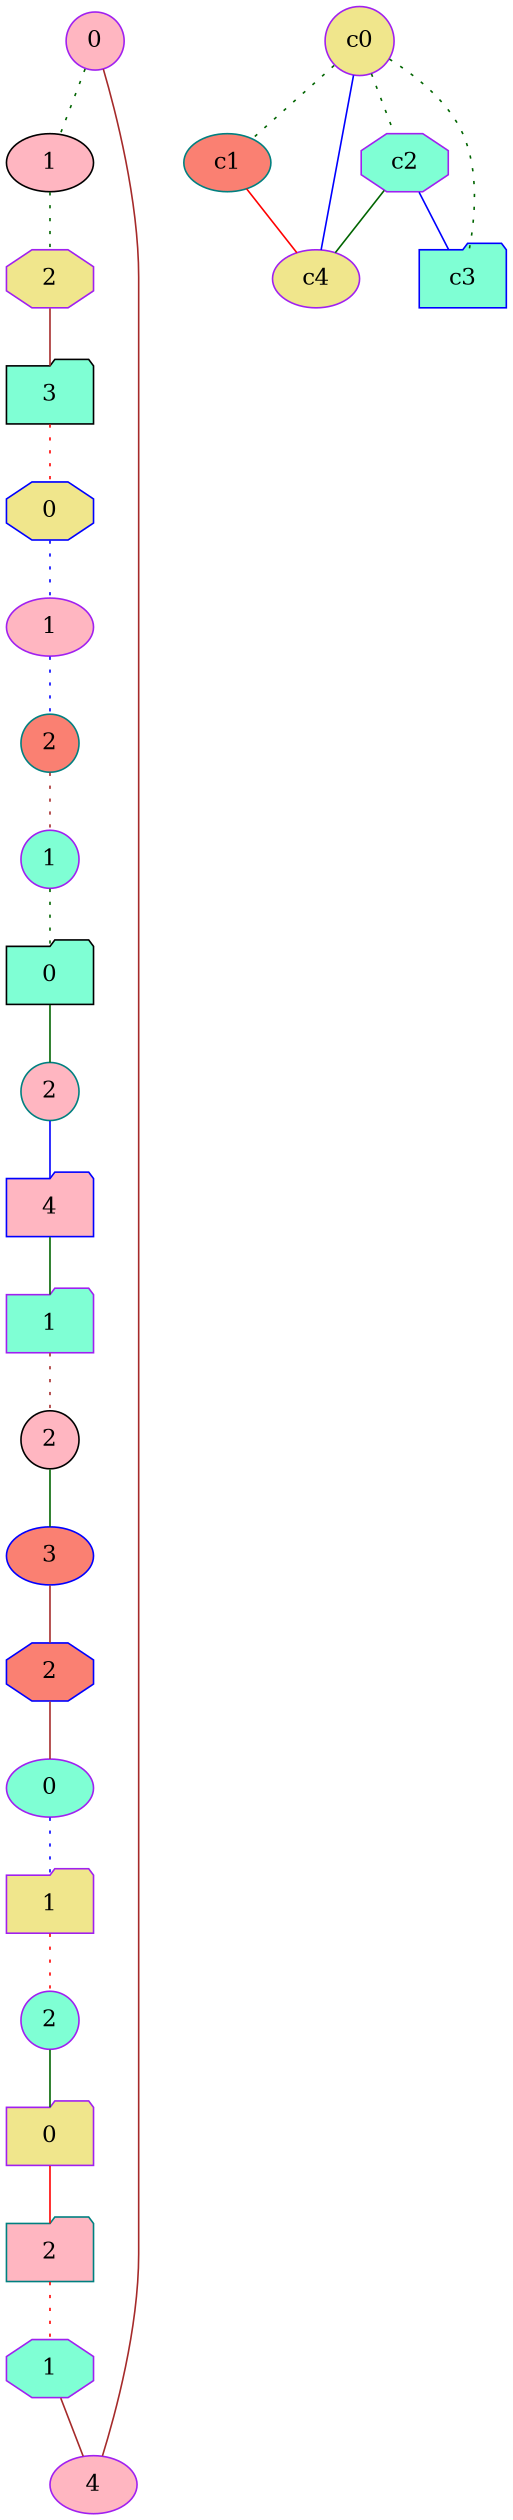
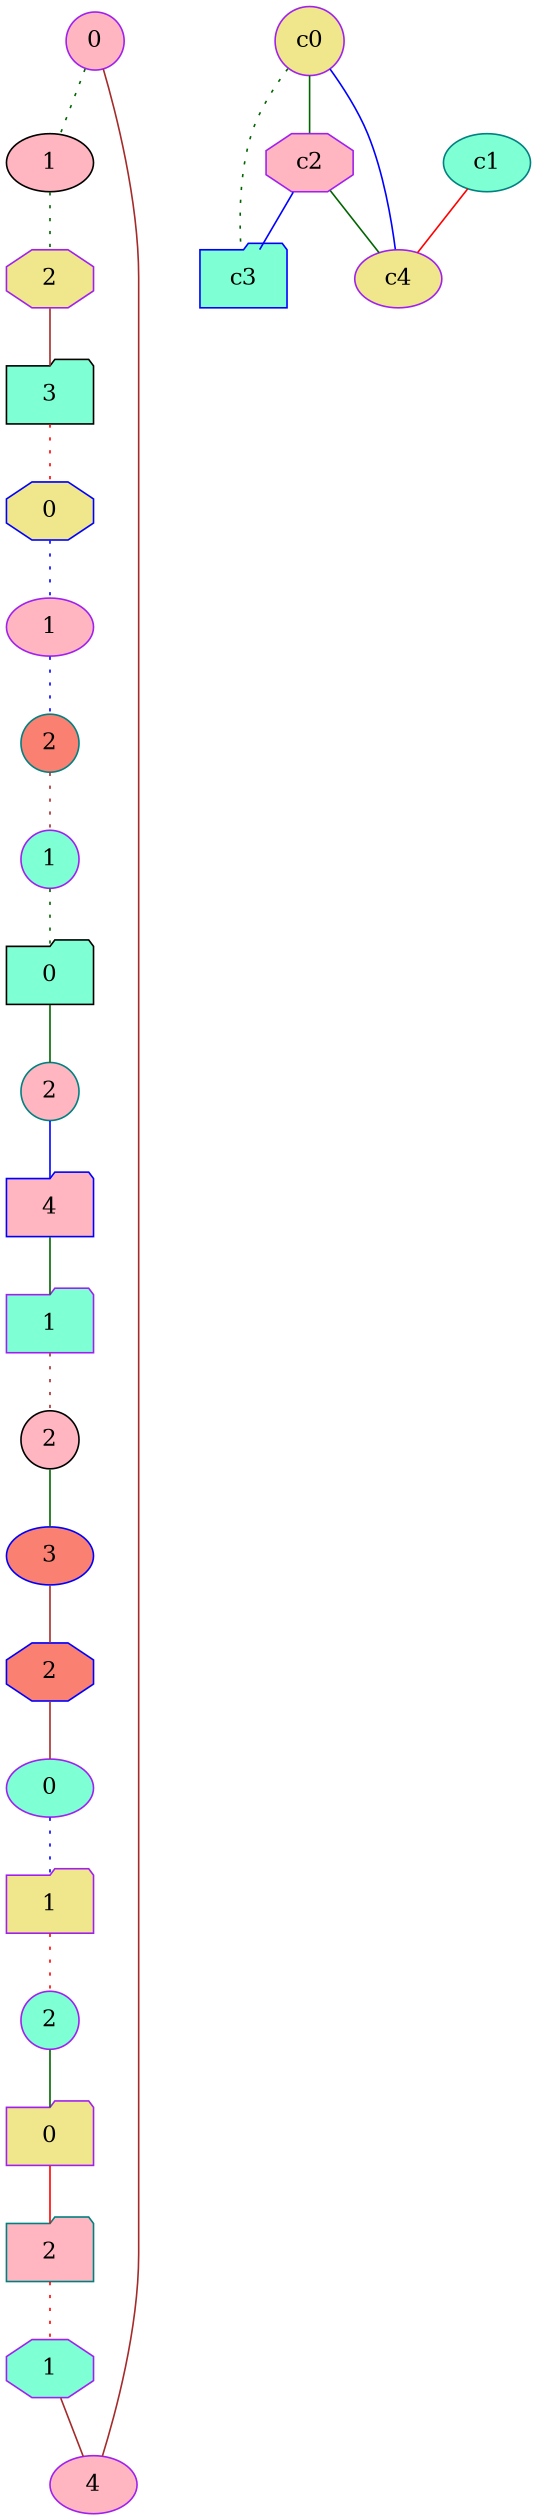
(293, 102) -> none
(383, 103) -> (310, 104)
(227, 163) -> (487, 163)
(405, 163) -> (310, 163)
